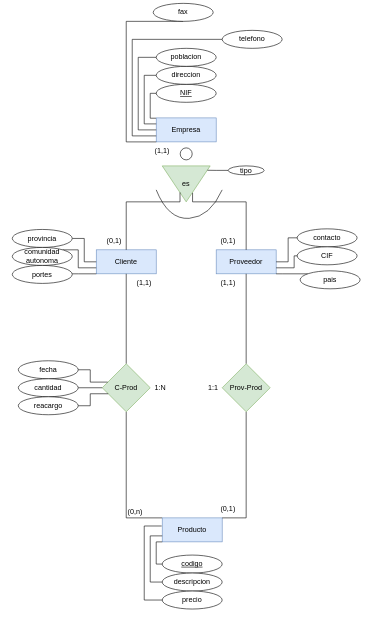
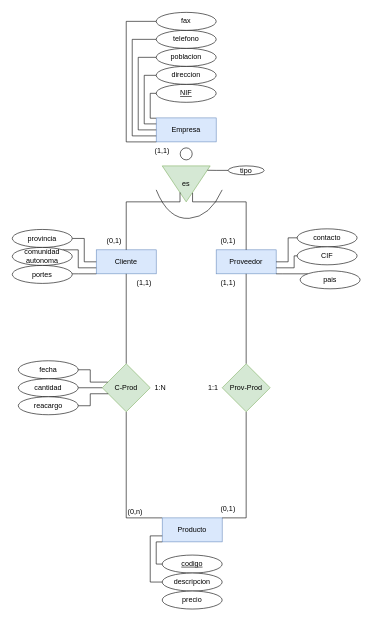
(183, 12) -> (186, 21)
(252, 39) -> (186, 39)
(144, 564) -> none
